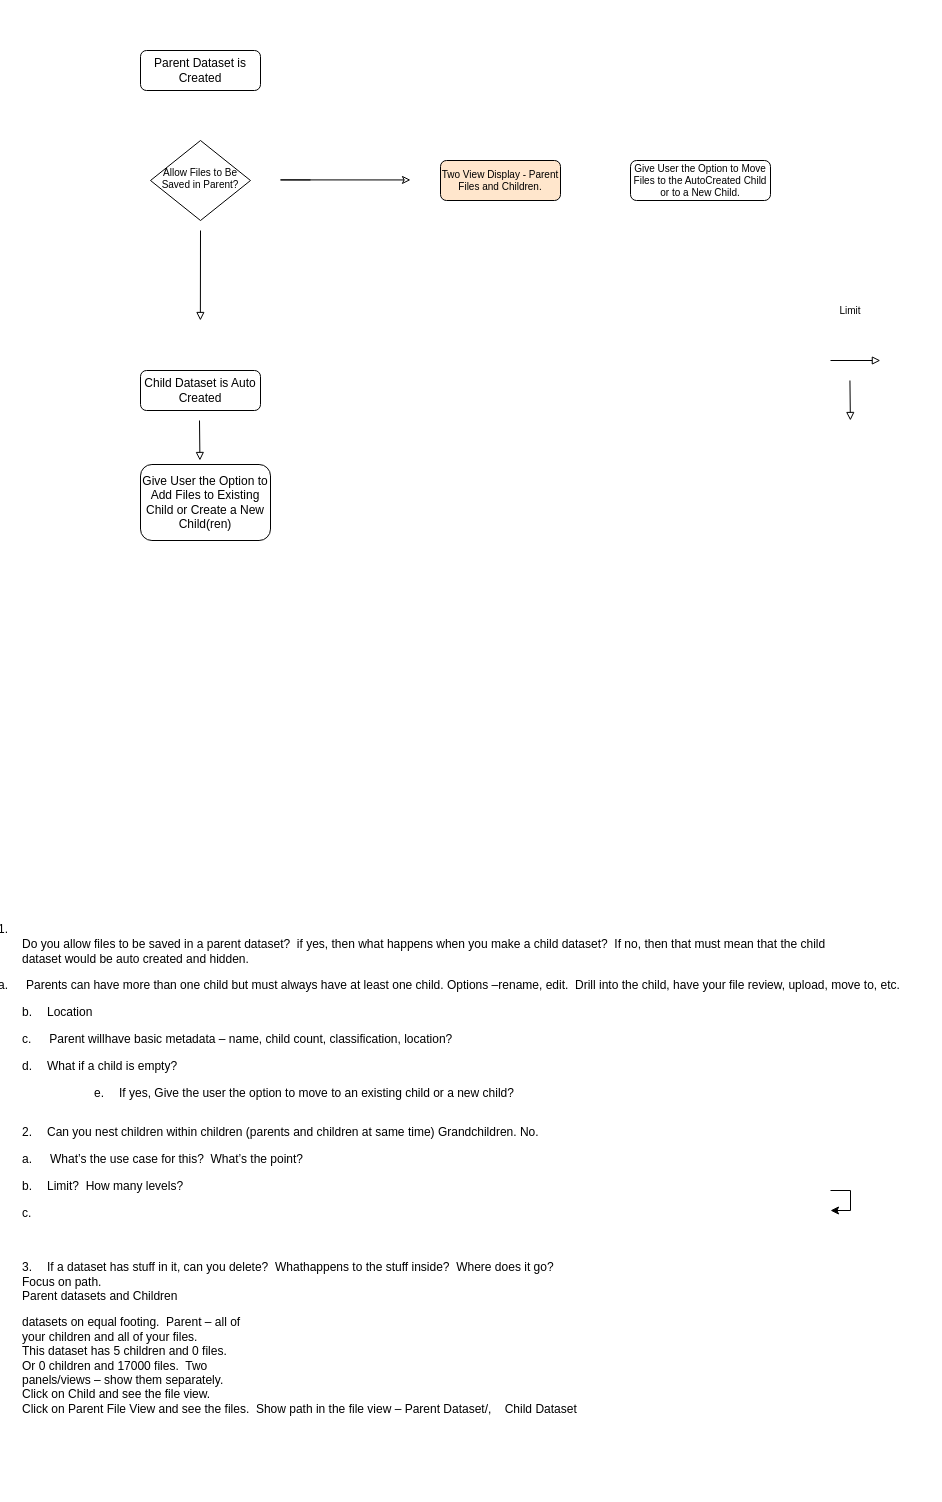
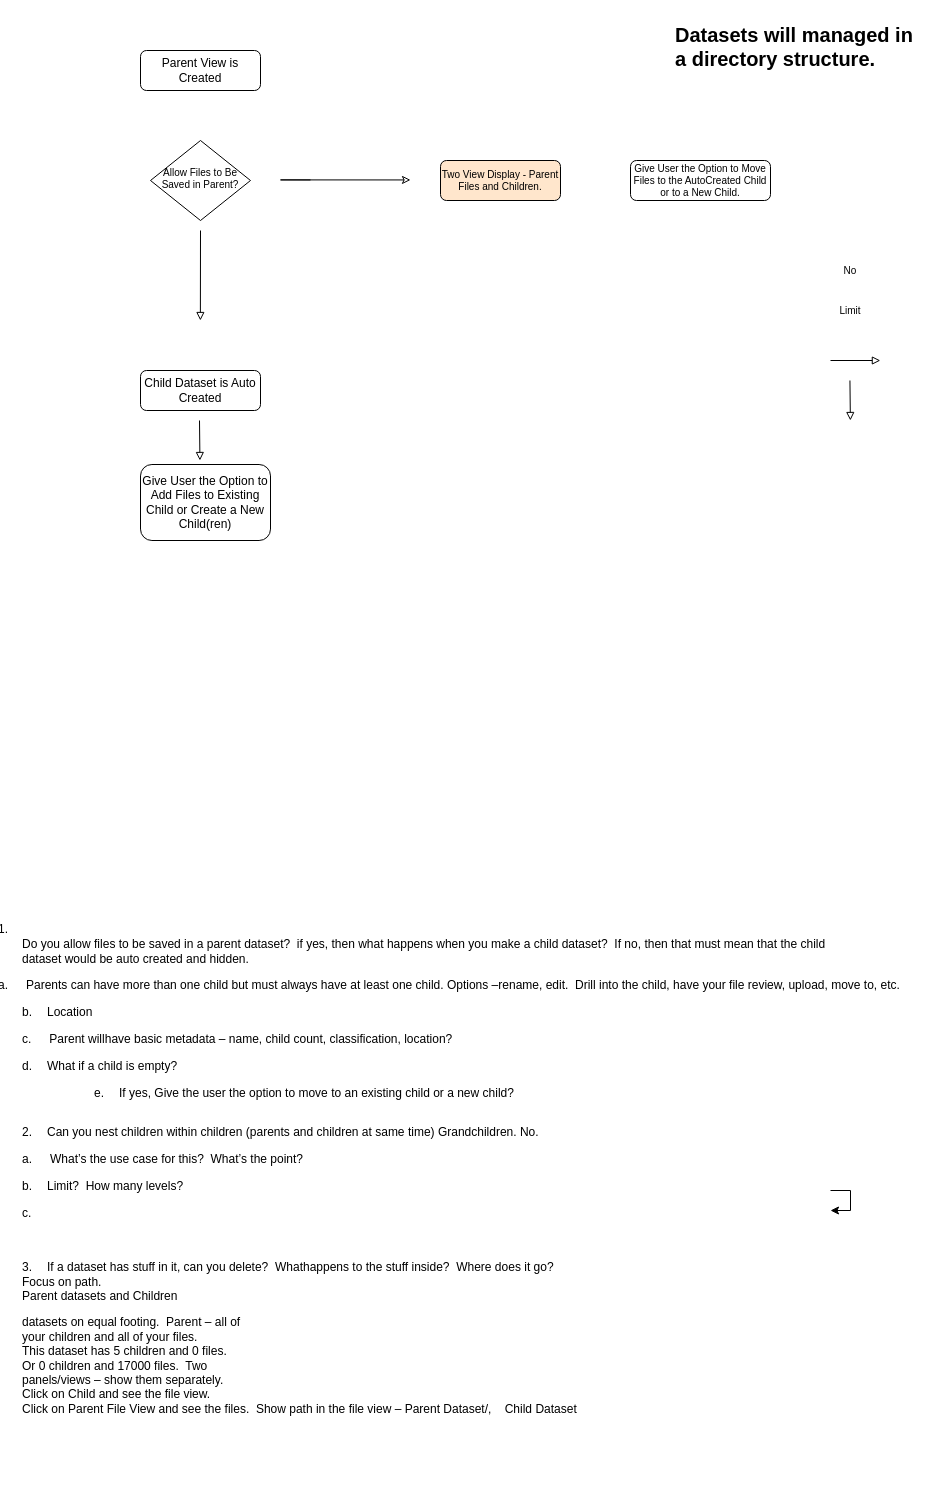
none -> (796, 61)
(201, 71) -> (201, 71)
none -> (851, 271)
